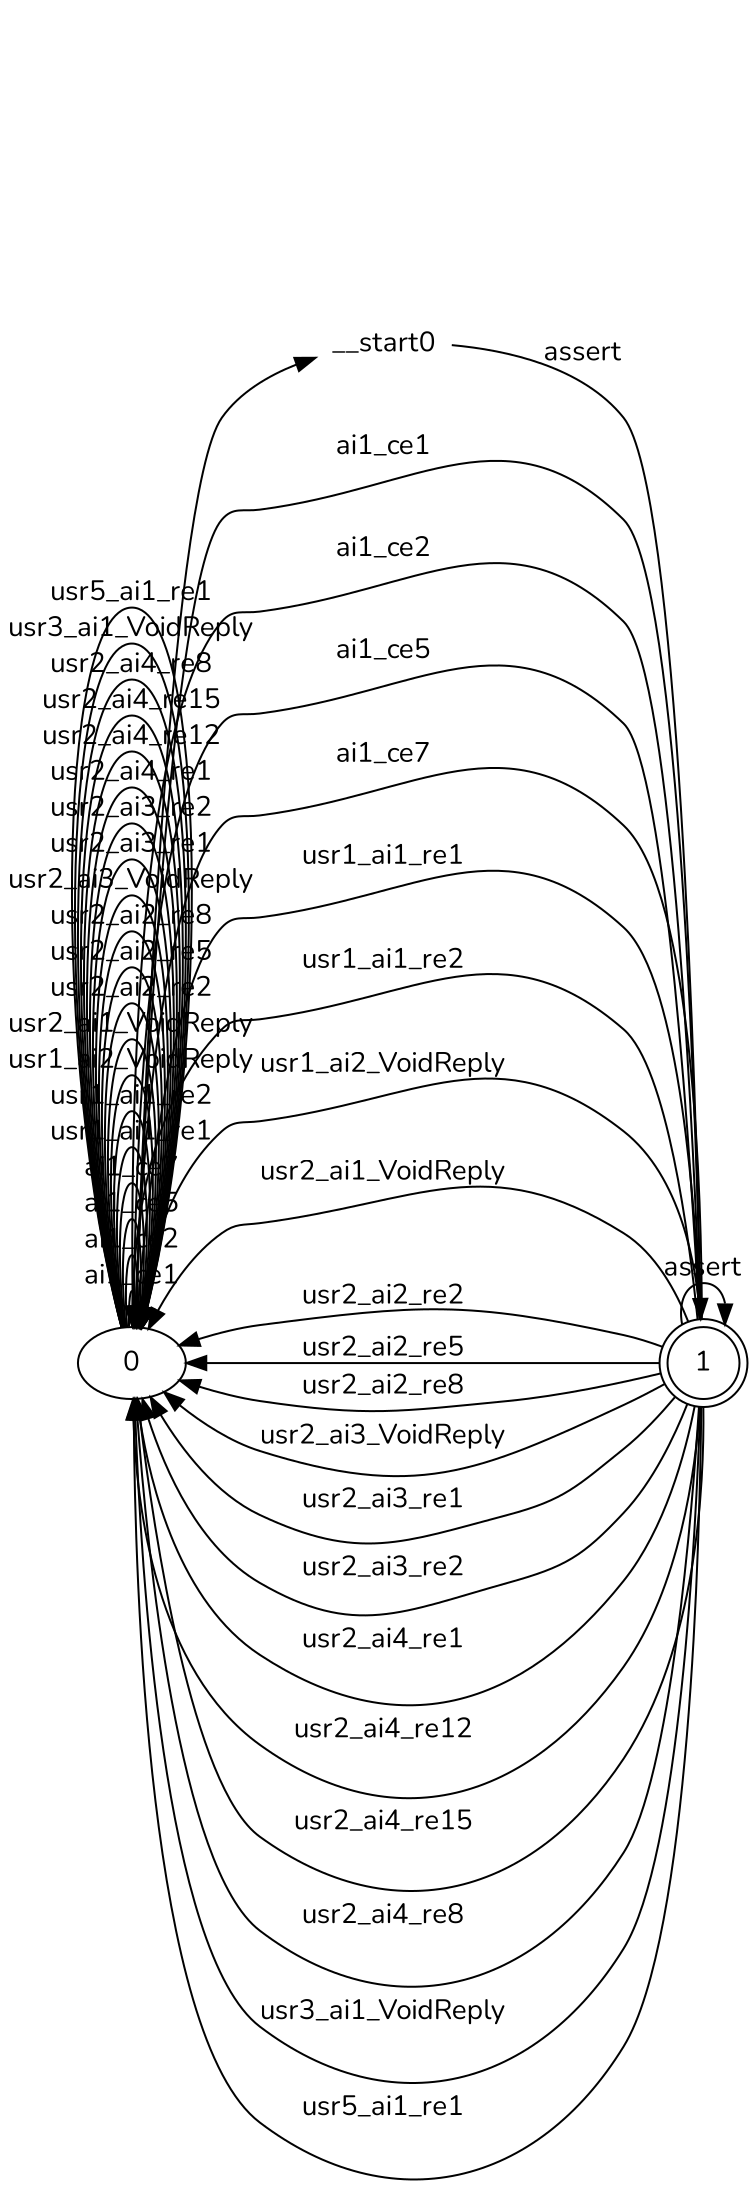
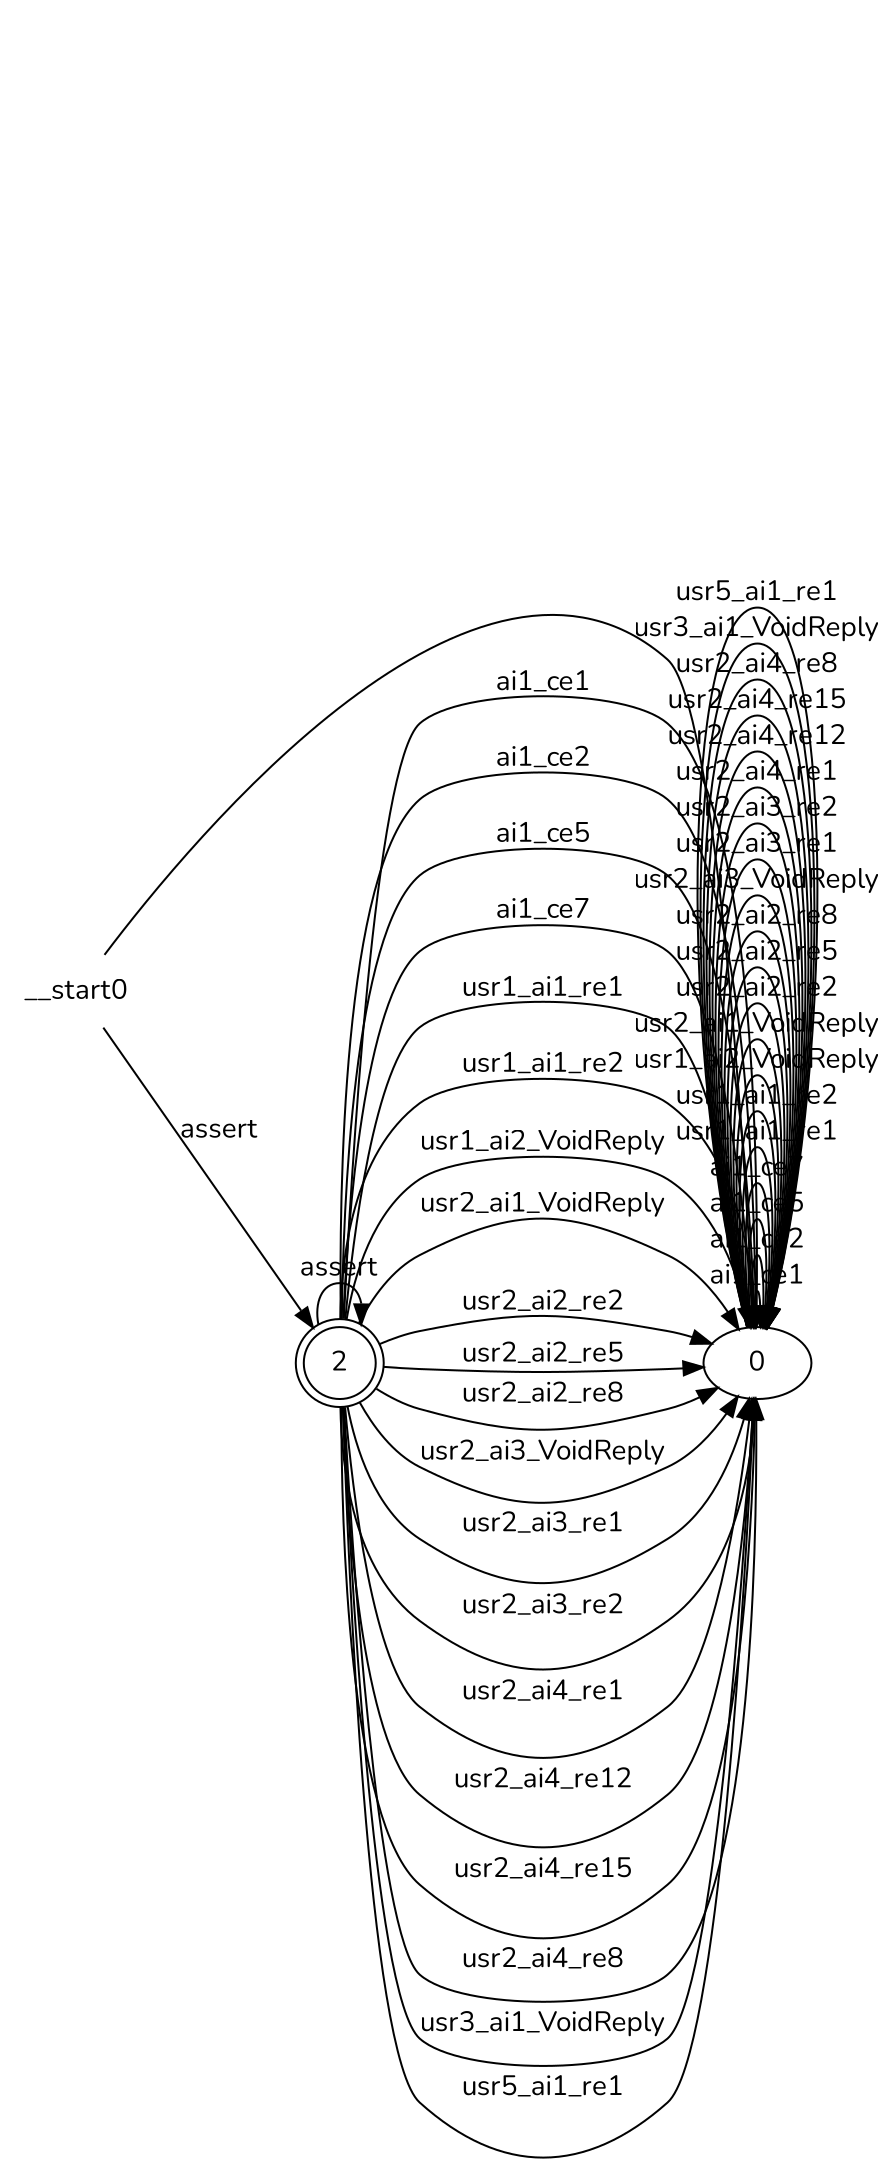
(183, 598) -> (647, 649)
(704, 1363) -> (340, 1363)
